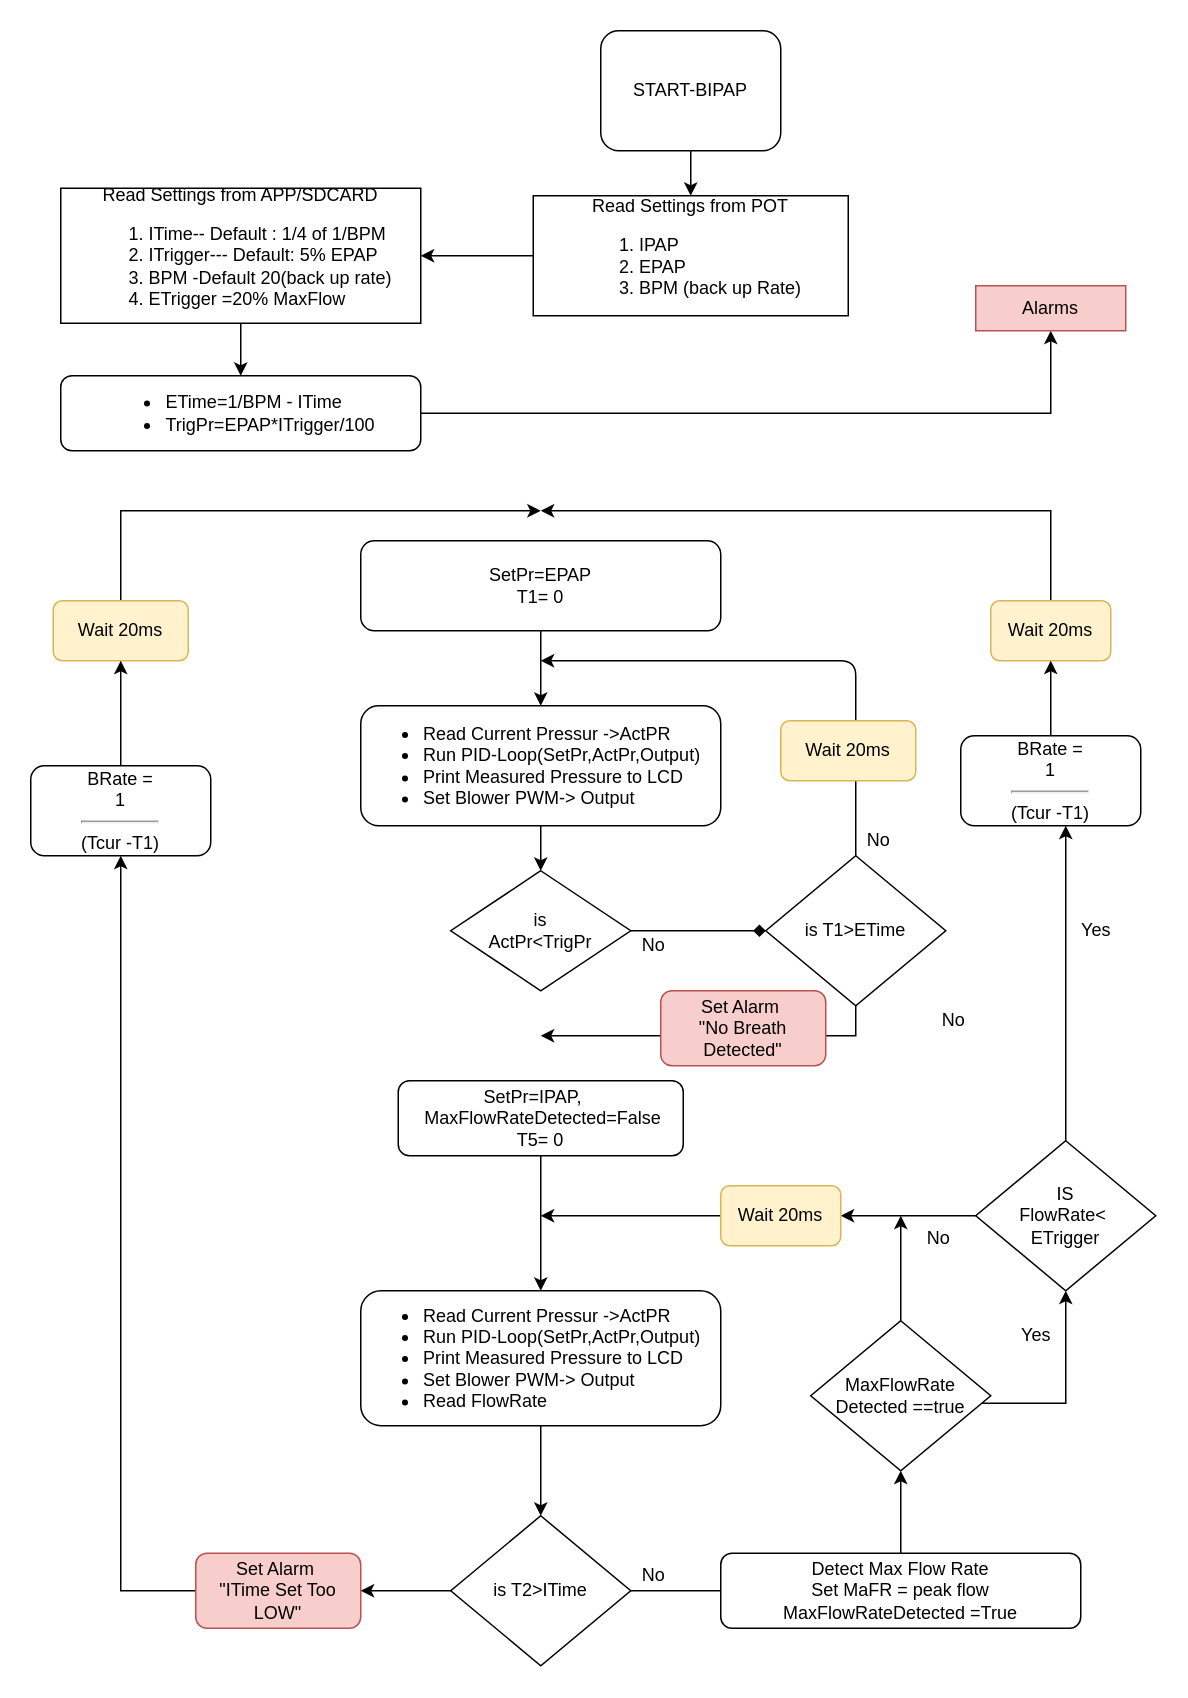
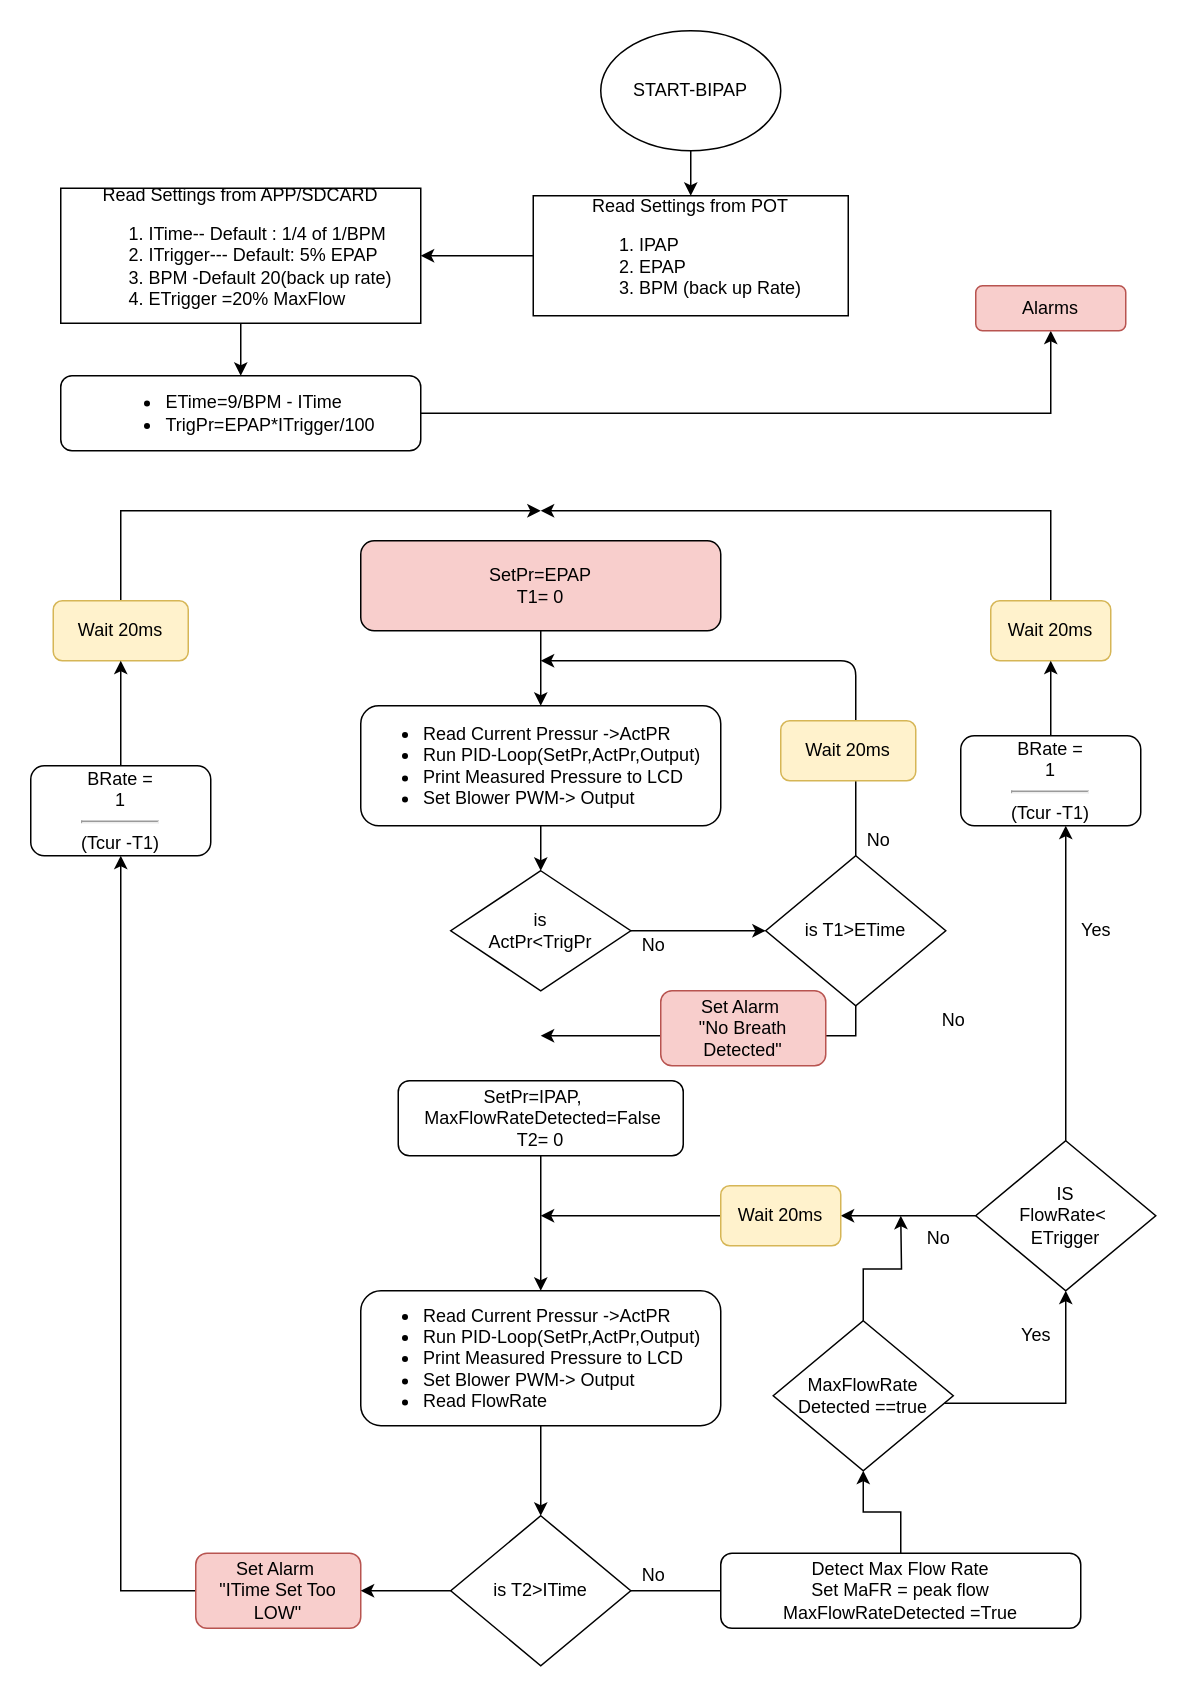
(691, 91) -> (691, 91)
(1051, 308) -> (1051, 308)
(241, 413) -> (241, 413)
(541, 586) -> (541, 586)
(753, 931) -> (754, 931)
(541, 1118) -> (541, 1118)
(901, 1396) -> (863, 1396)
